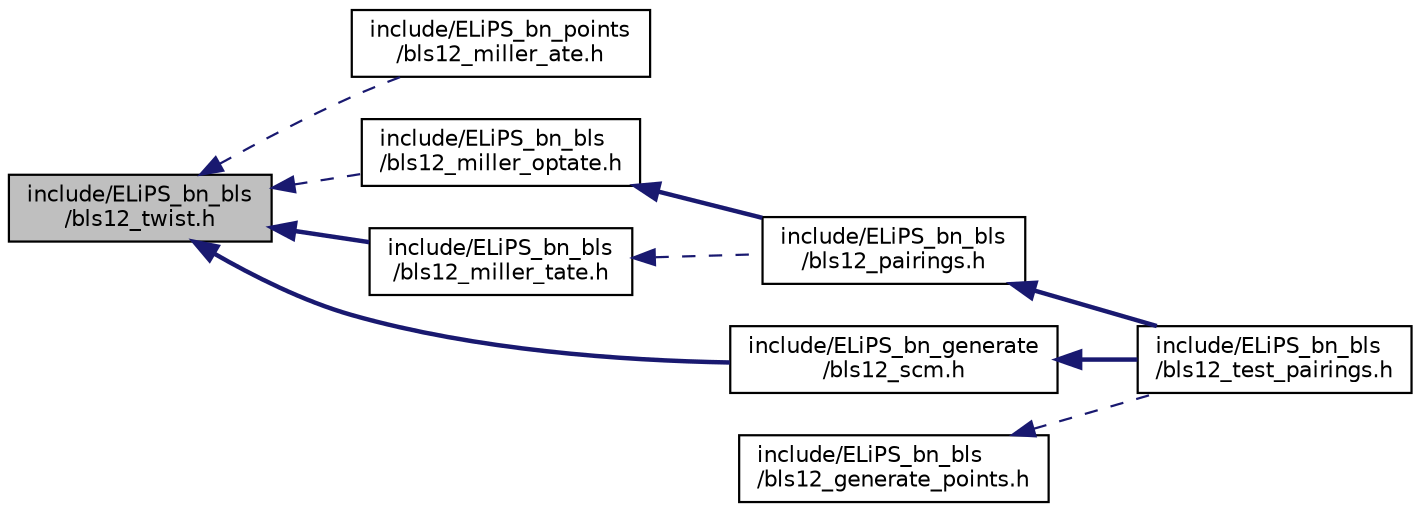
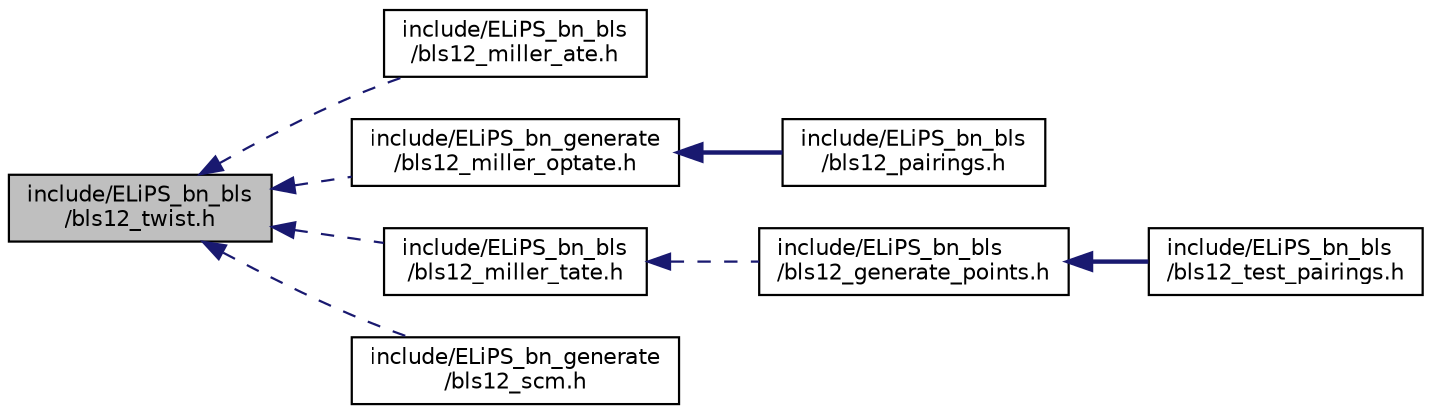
(501, 43) -> (515, 43)
(501, 153) -> (515, 153)
(332, 237) -> (339, 236)
(709, 256) -> (715, 262)
(1095, 308) -> none
(464, 340) -> (315, 298)
(1109, 360) -> none
(1095, 411) -> (1120, 262)
